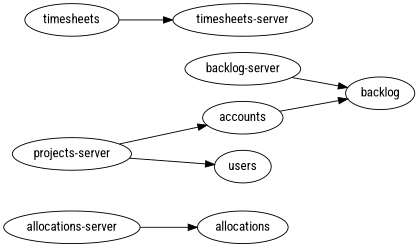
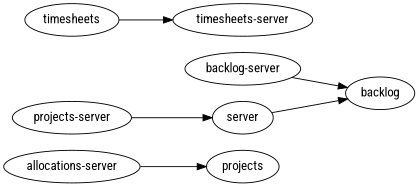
(243, 118) -> (243, 118)
(243, 167) -> none
(243, 227) -> (243, 167)
